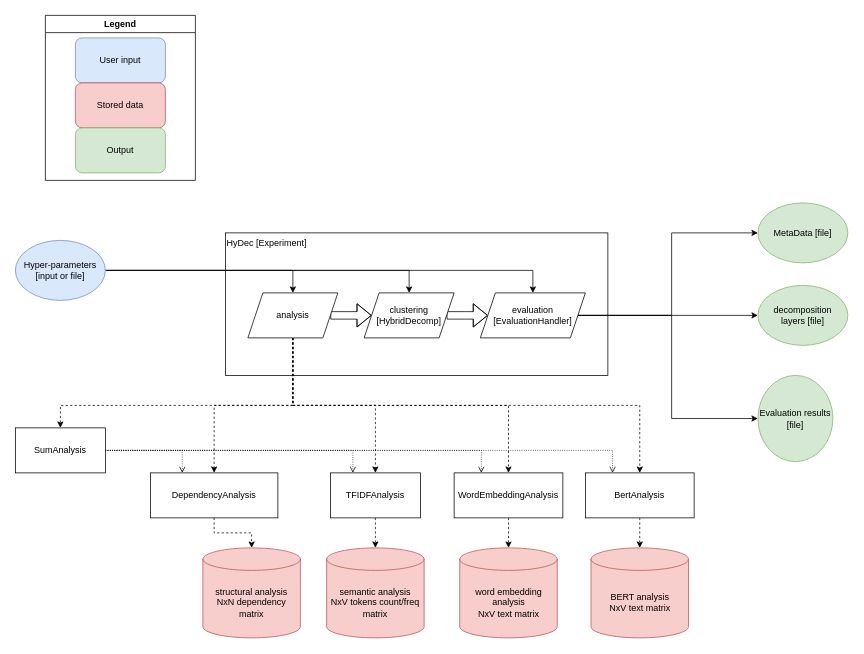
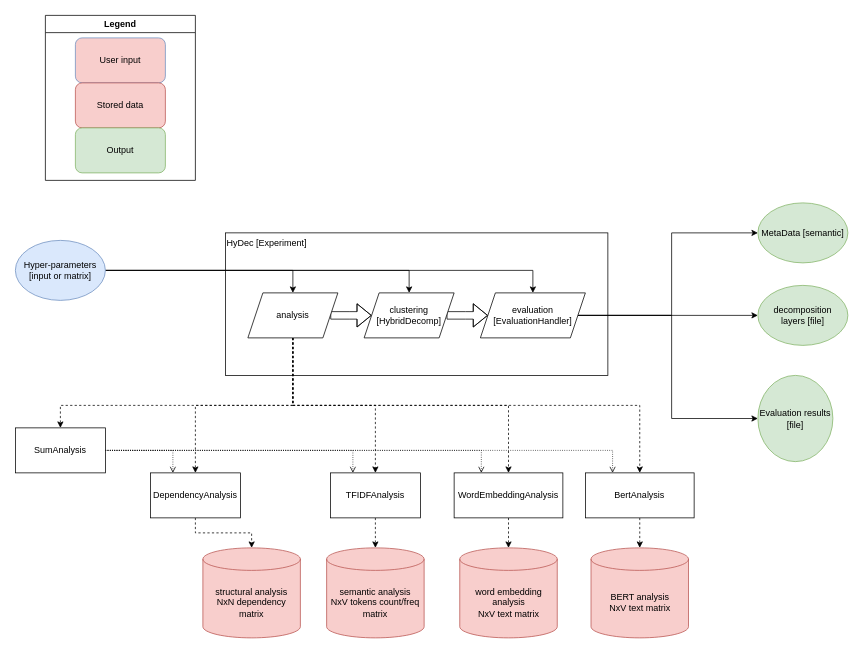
(120, 60) -> (120, 60)
(803, 233) -> (803, 233)
(60, 270) -> (60, 270)
(214, 495) -> (195, 495)
